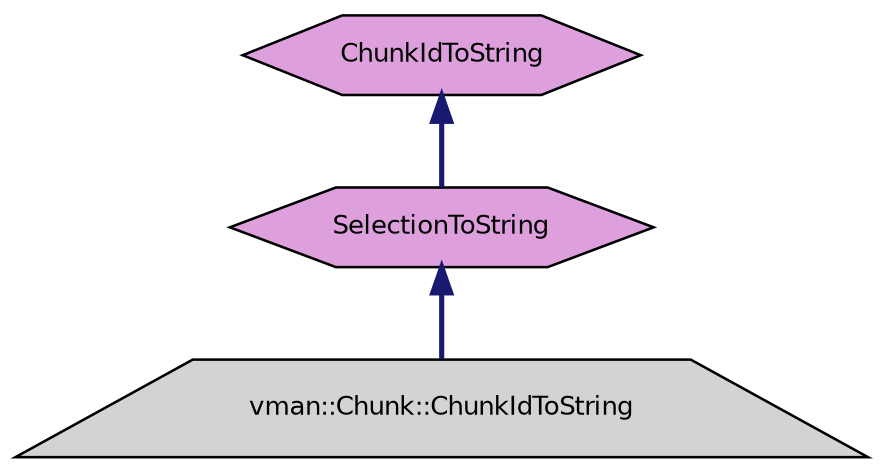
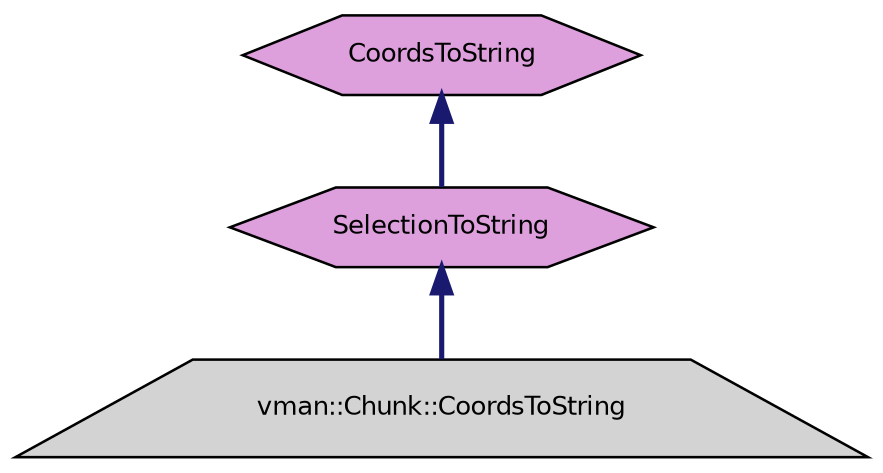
(442, 55) -> (442, 55)
(442, 408) -> (442, 408)
